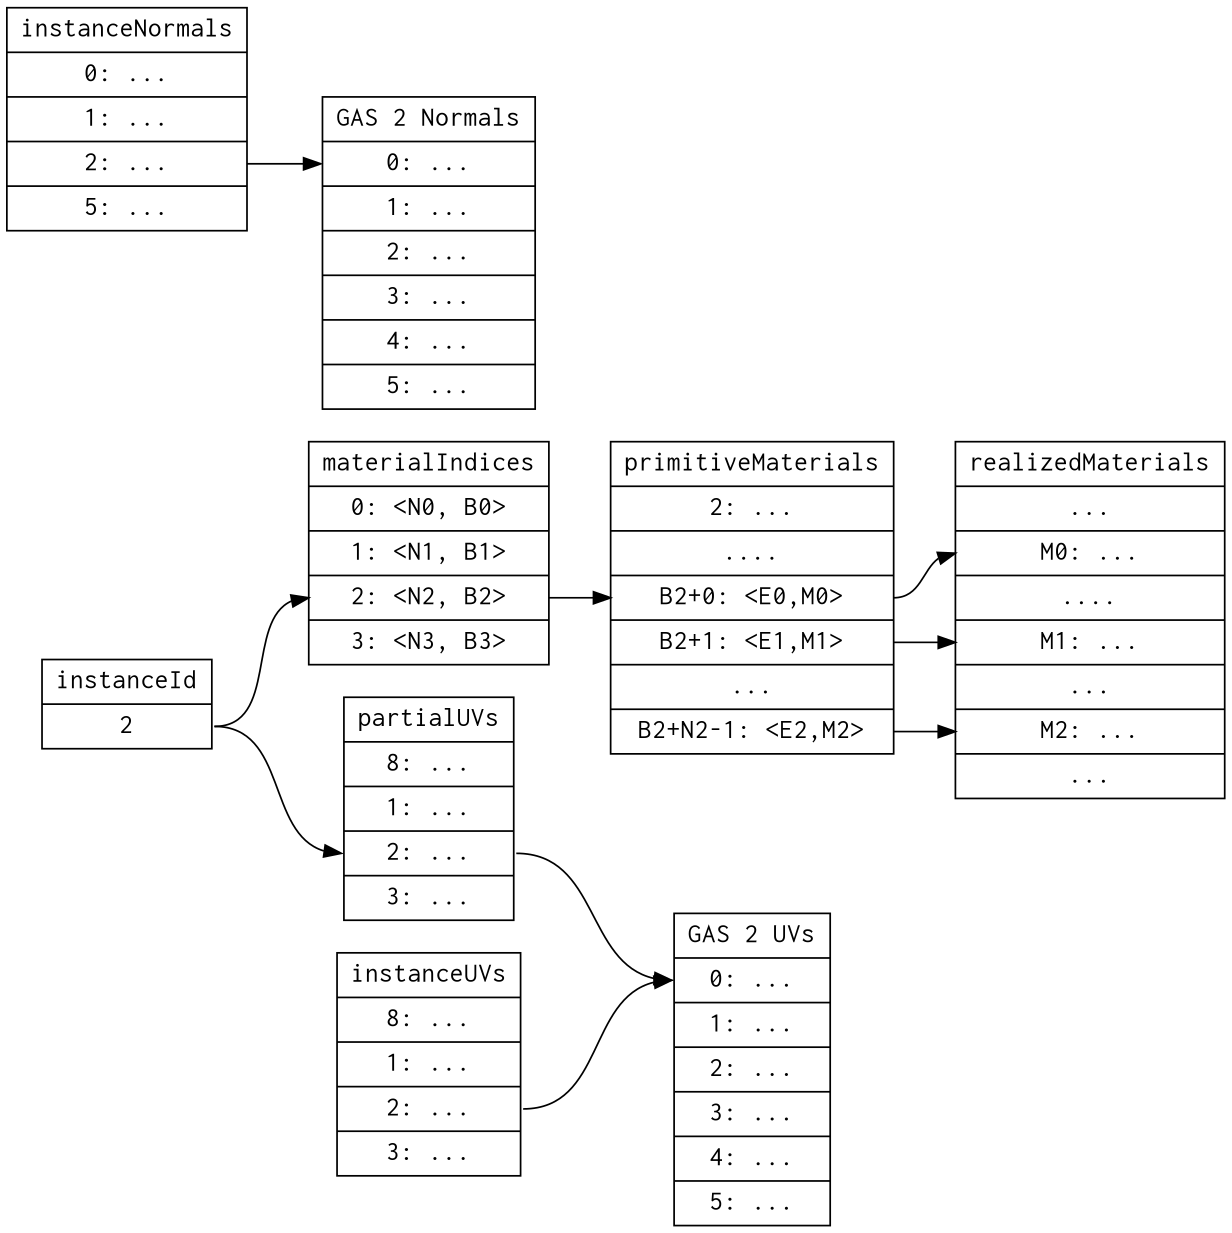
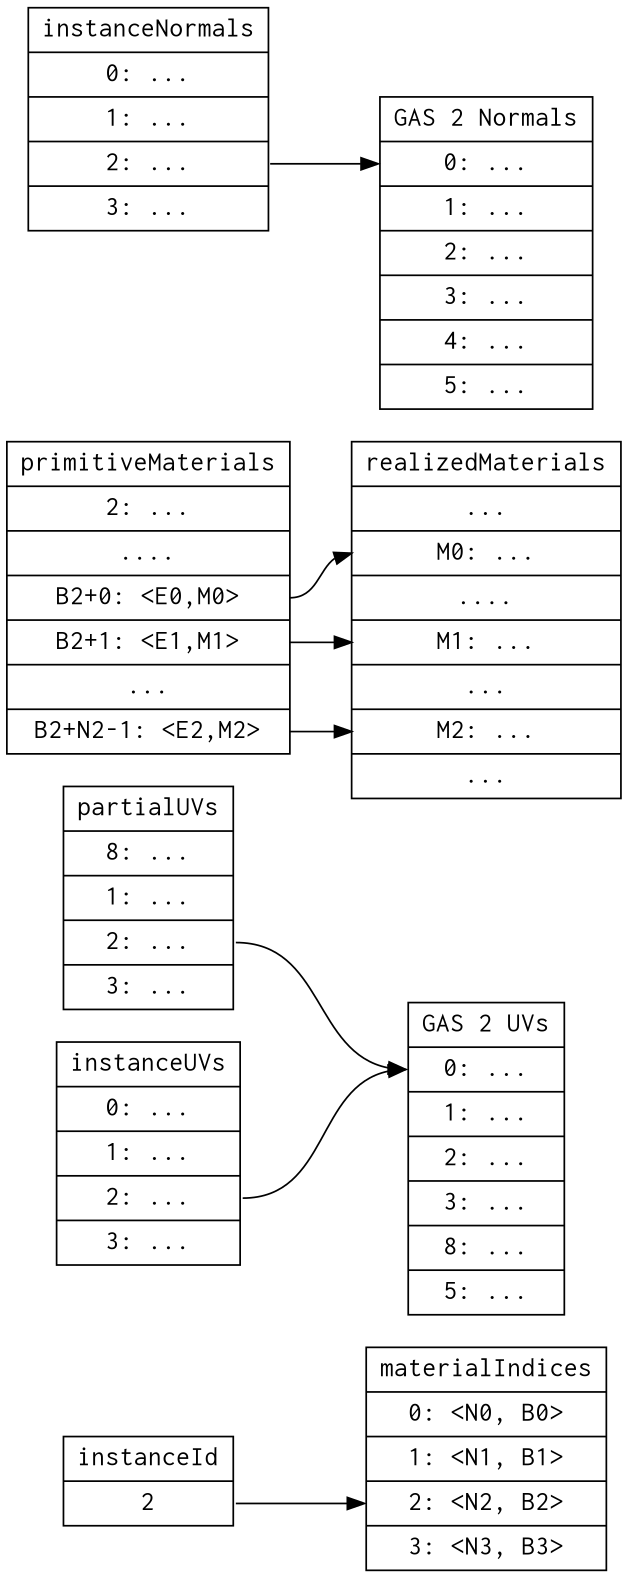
(127, 207) -> (148, 207)
(571, 598) -> none
(275, 782) -> none
(429, 1018) -> (148, 1107)
(752, 1157) -> (486, 1246)
